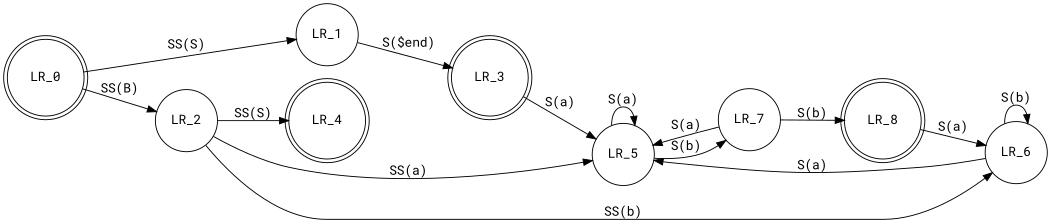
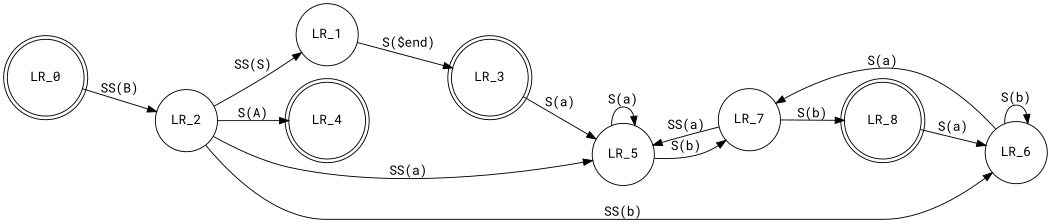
(185, 56) -> (254, 83)
(253, 114) -> (253, 114)
(686, 126) -> (686, 126)
(824, 172) -> (897, 69)
